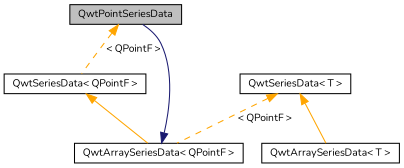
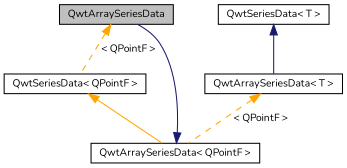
(126, 14) -> (116, 14)
(223, 121) -> (220, 122)
(315, 123) -> (274, 54)
